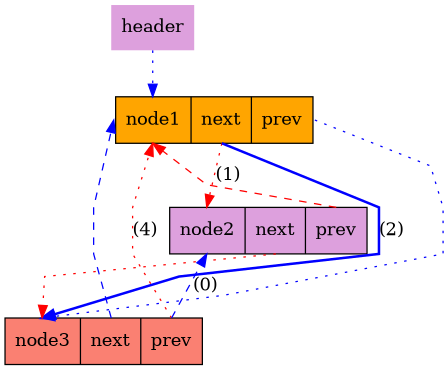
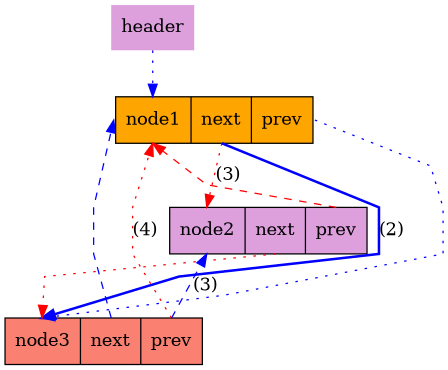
(228, 175) -> (228, 175)
(206, 286) -> (206, 286)
